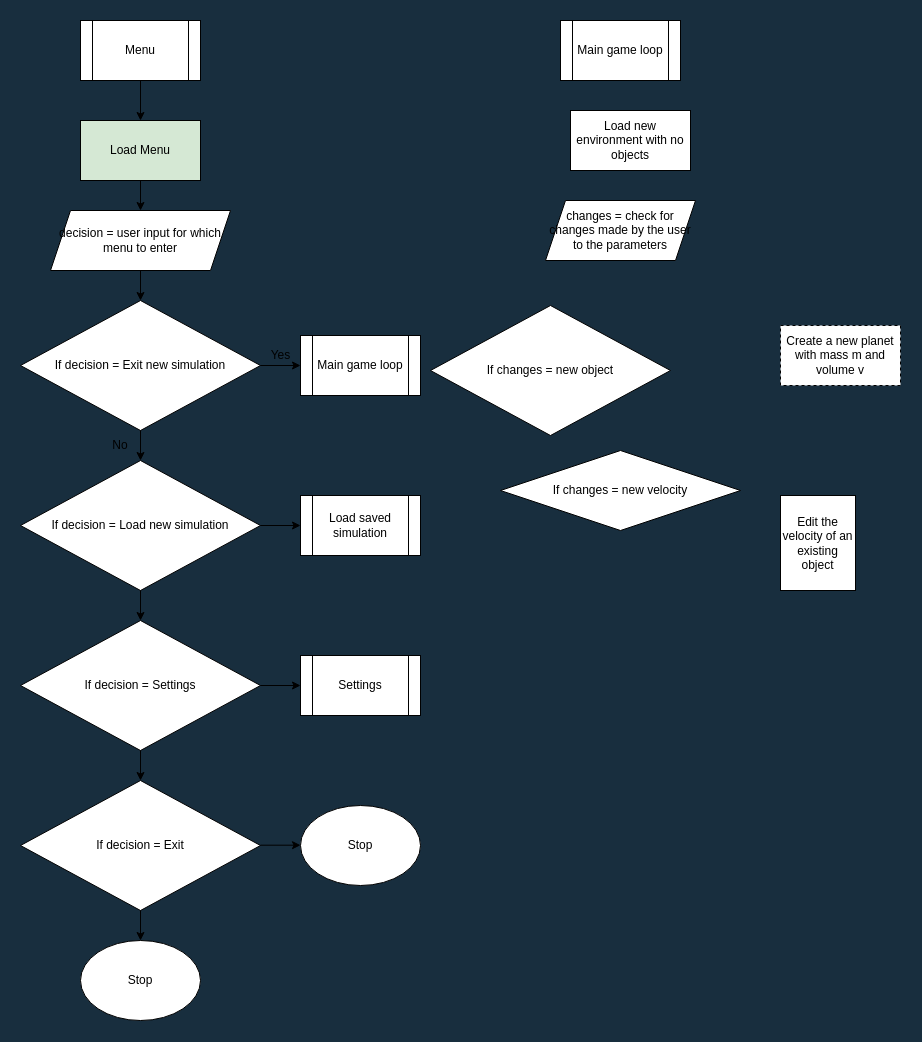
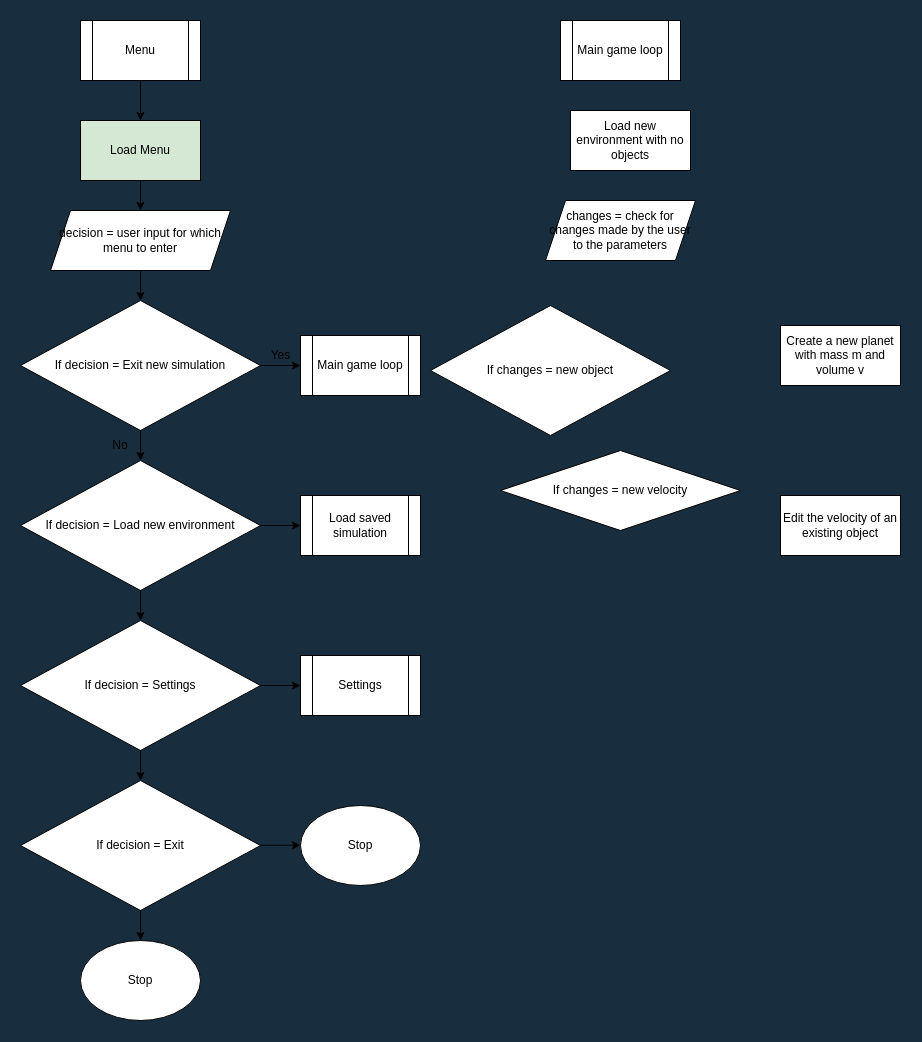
(841, 356) -> (841, 356)
(141, 526) -> (141, 526)
(818, 543) -> (841, 526)
